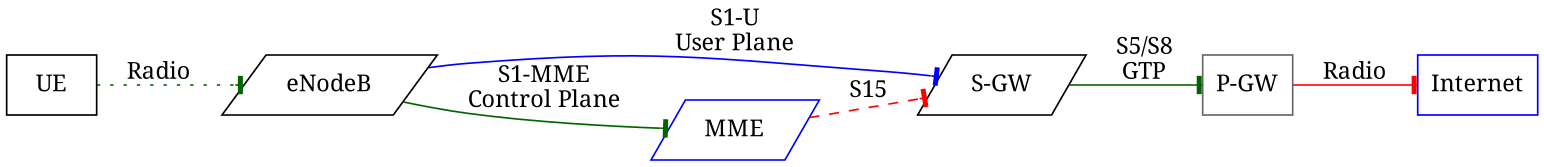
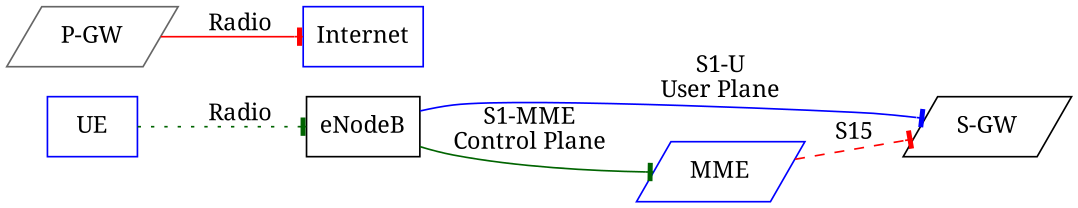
(52, 85) -> (92, 127)
(330, 85) -> (363, 127)
(1132, 85) -> none
(1248, 85) -> (92, 37)
